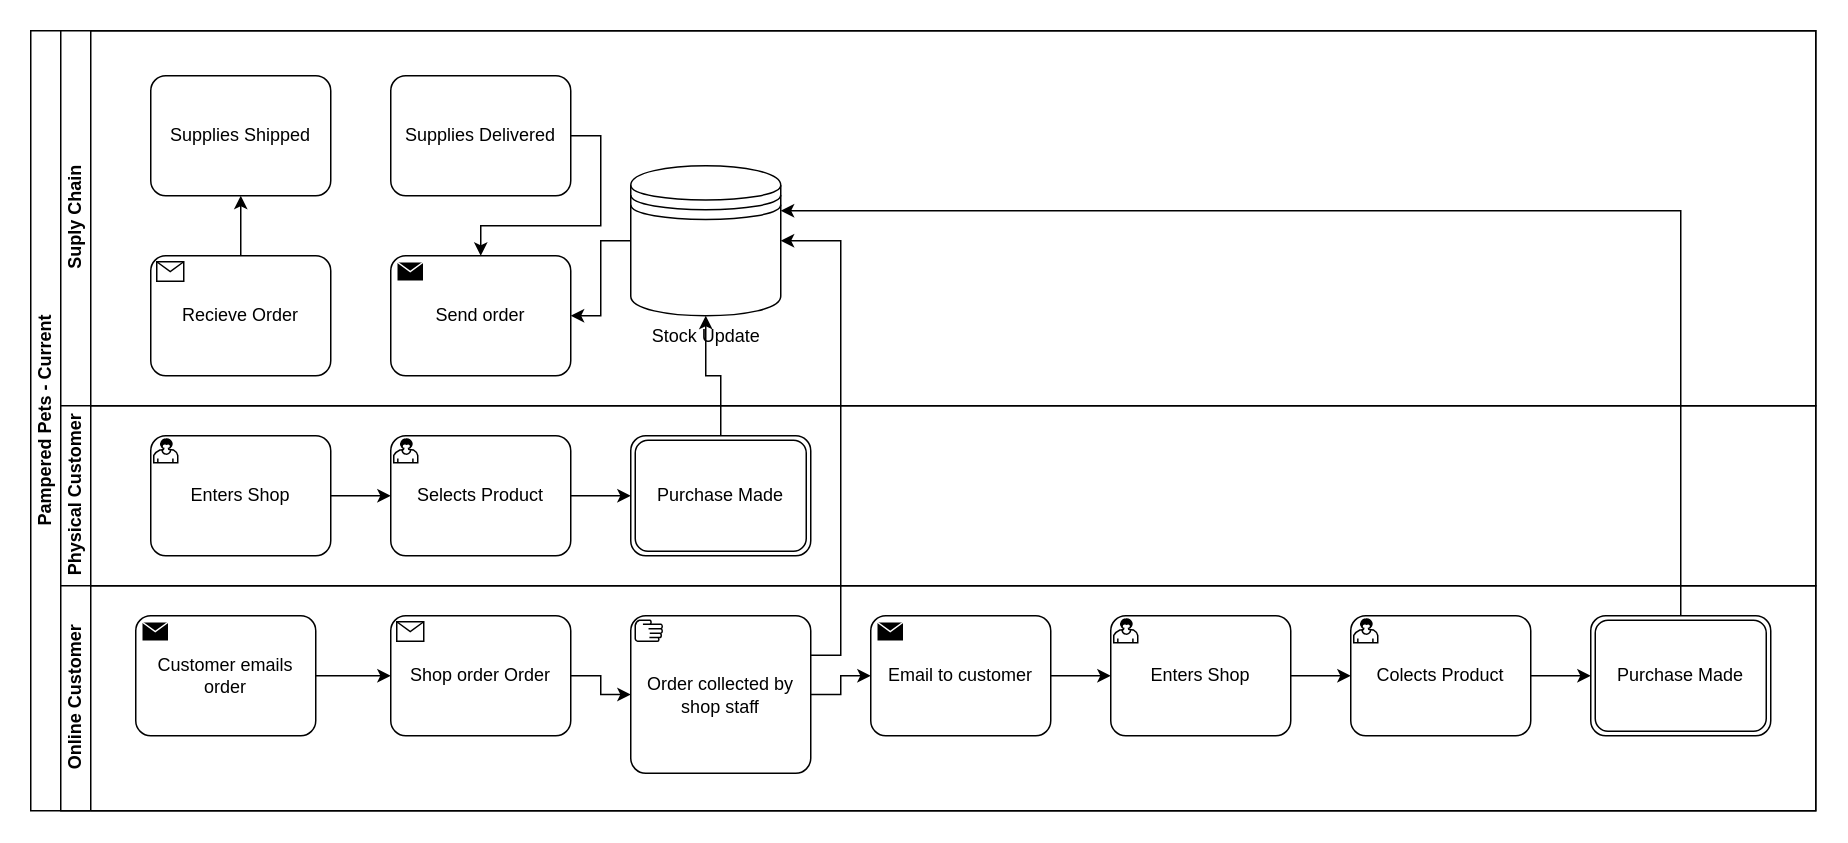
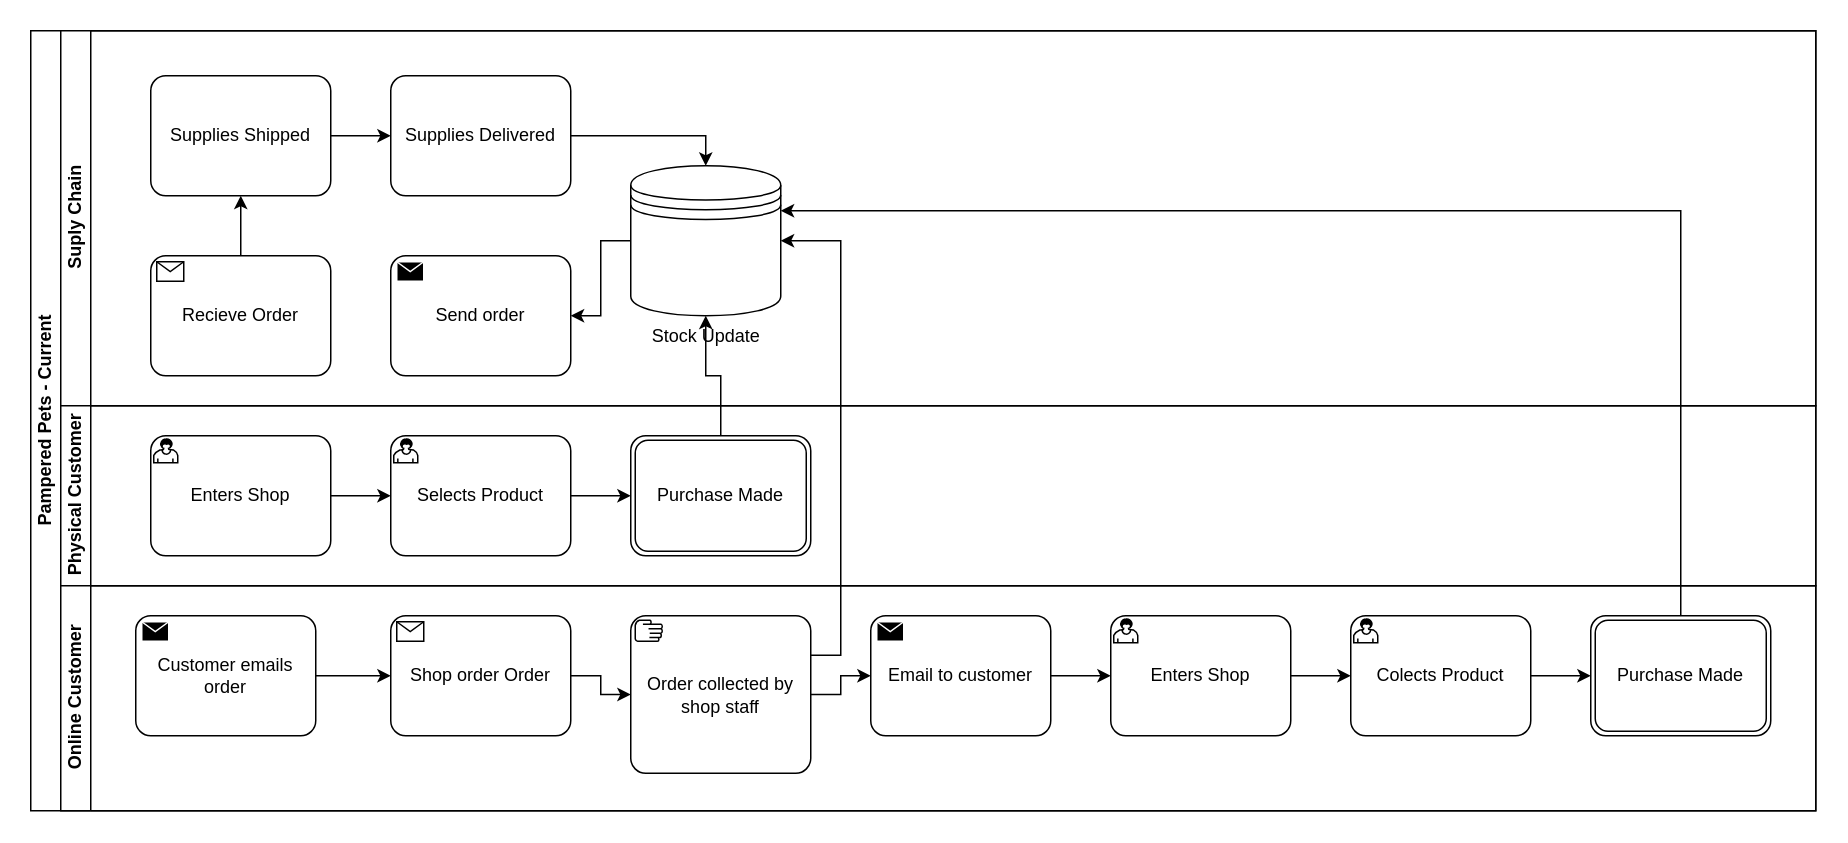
none -> (356, 136)
(578, 226) -> (662, 136)
